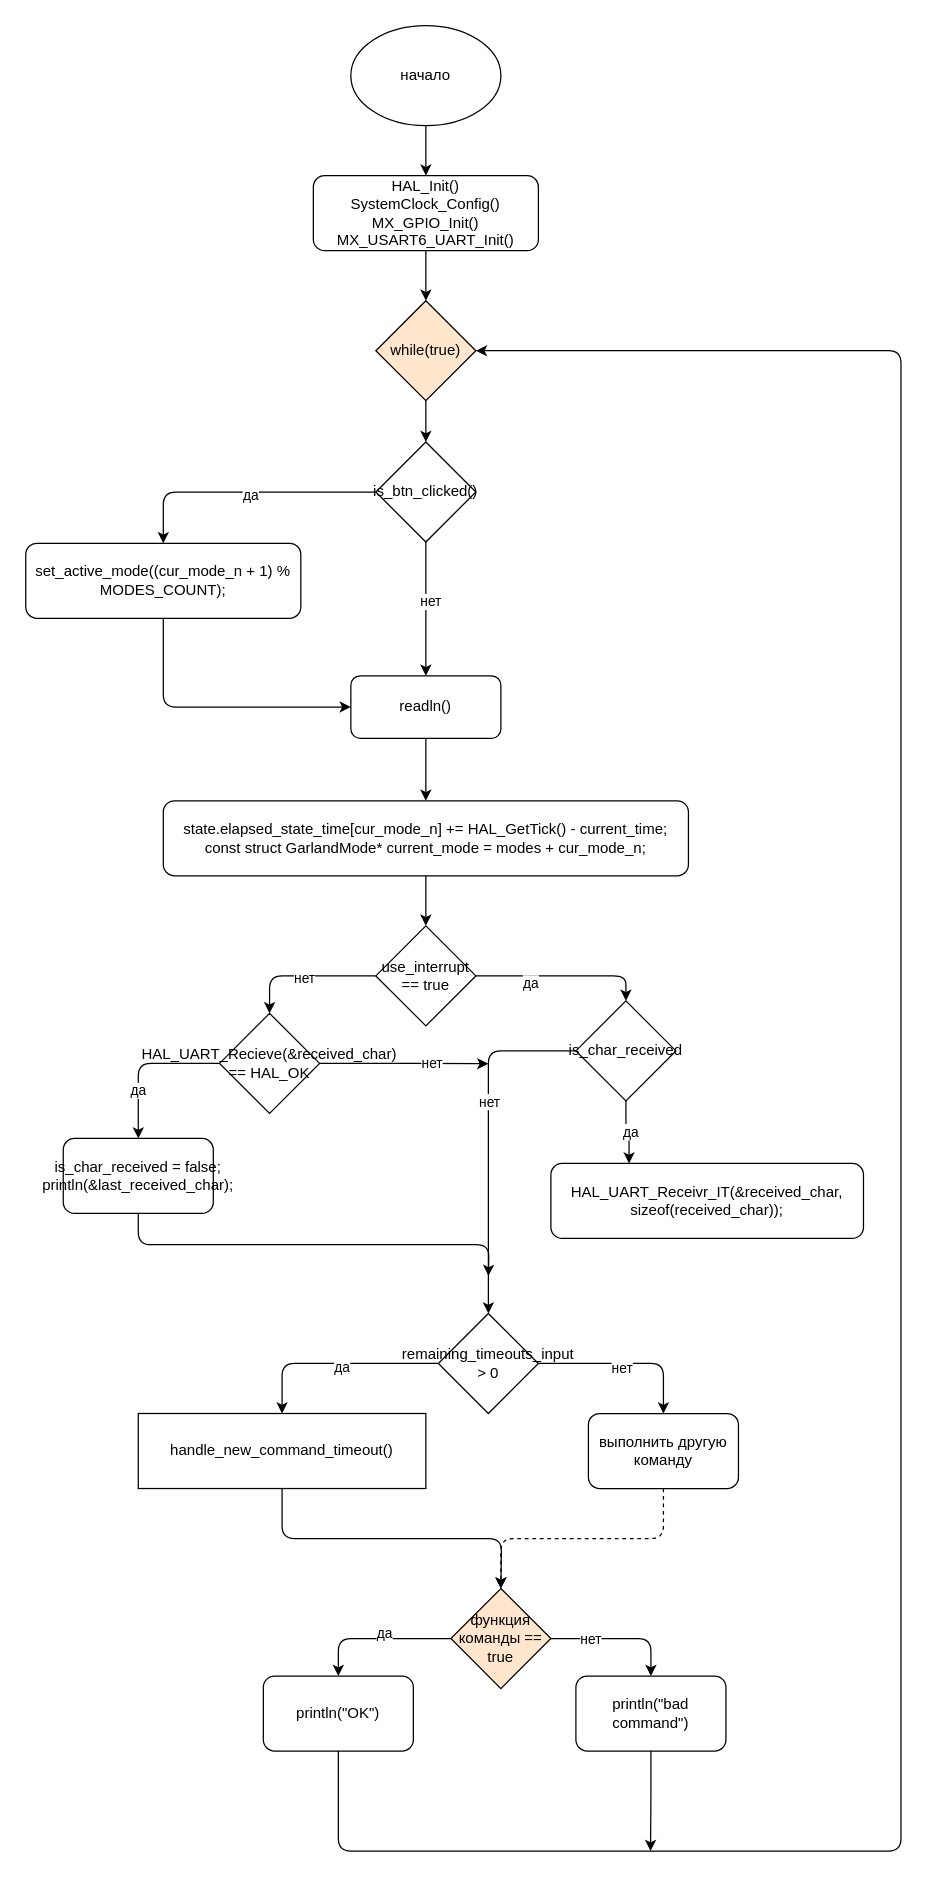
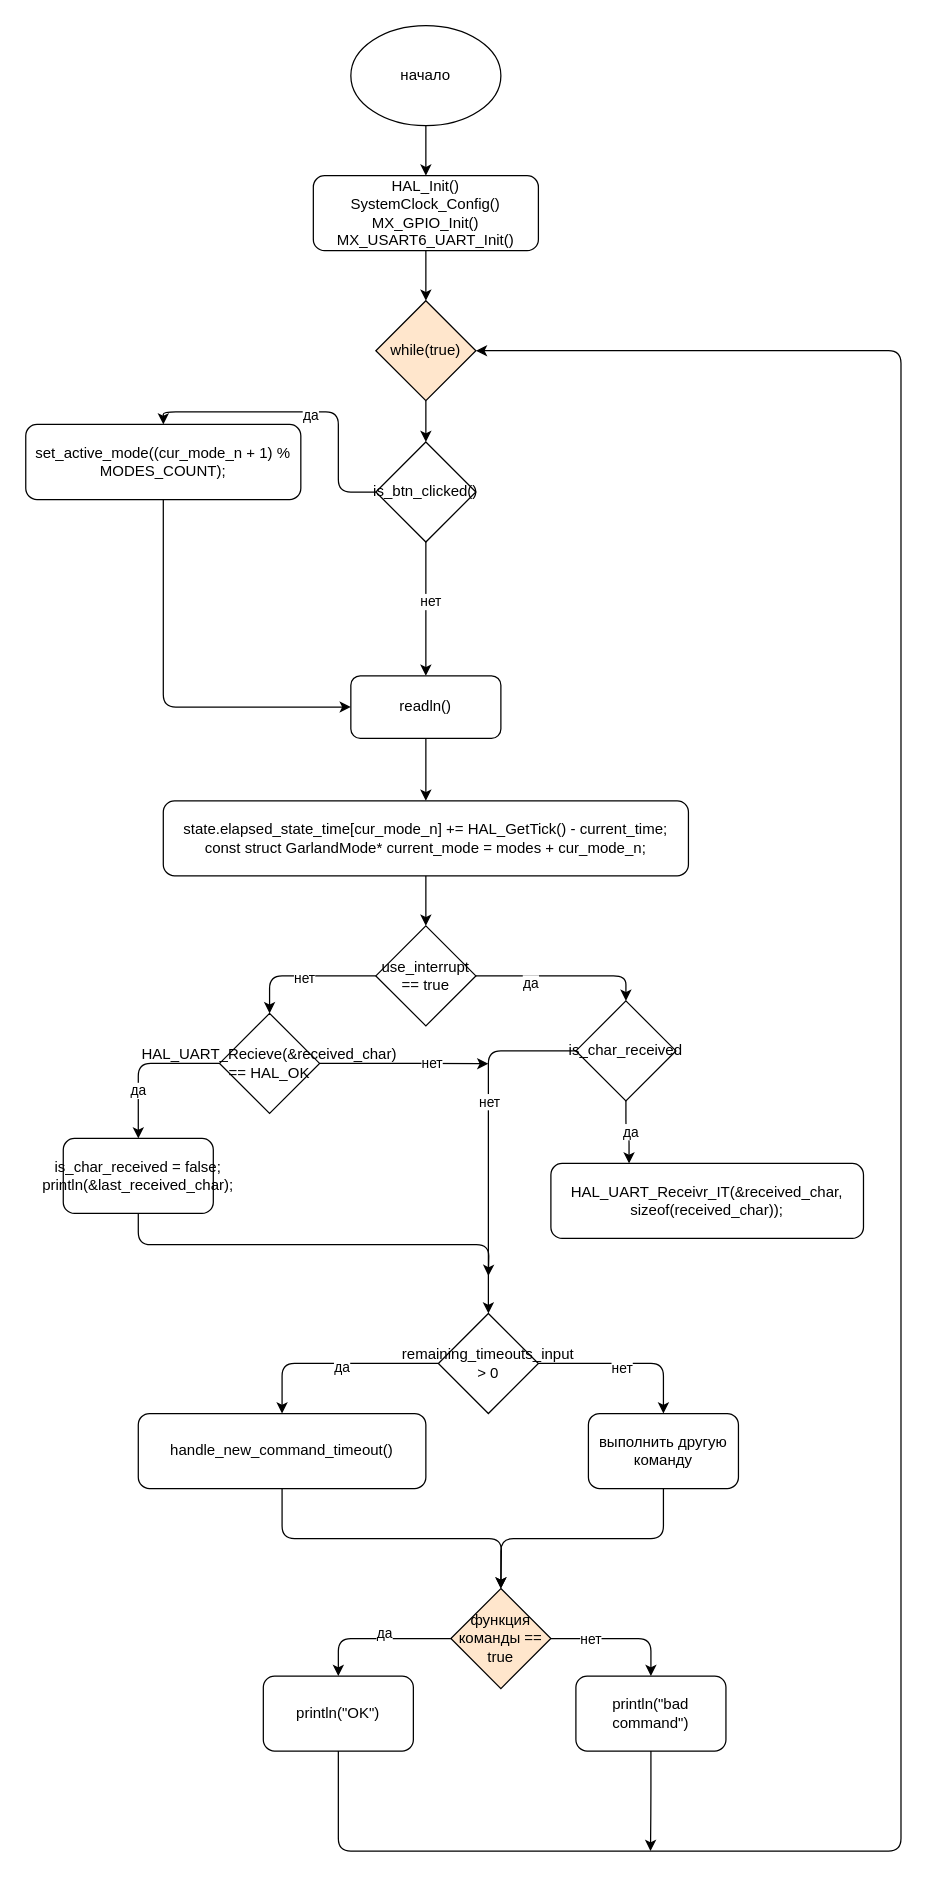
(163, 581) -> (163, 462)
(282, 1451) -> (282, 1451)
(602, 1538) -> (602, 1538)
